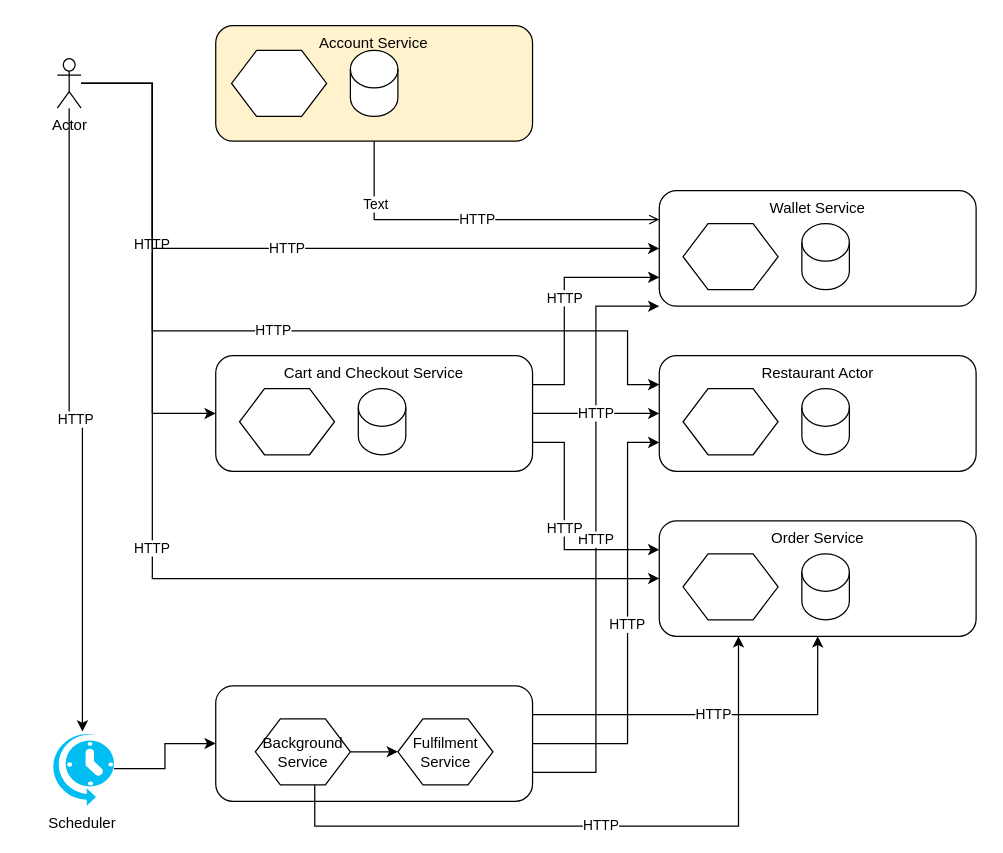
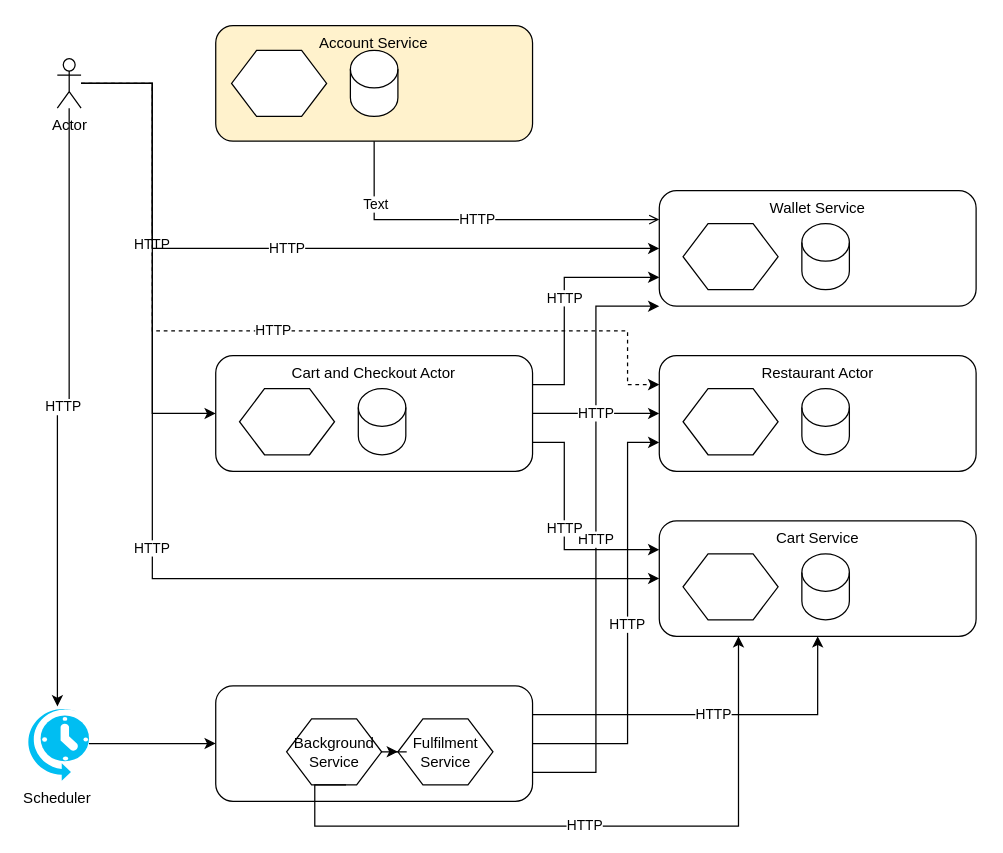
(498, 331) -> (498, 331)
(374, 373) -> (374, 373)
(818, 538) -> (818, 538)
(303, 751) -> (334, 751)
(82, 768) -> (57, 743)
